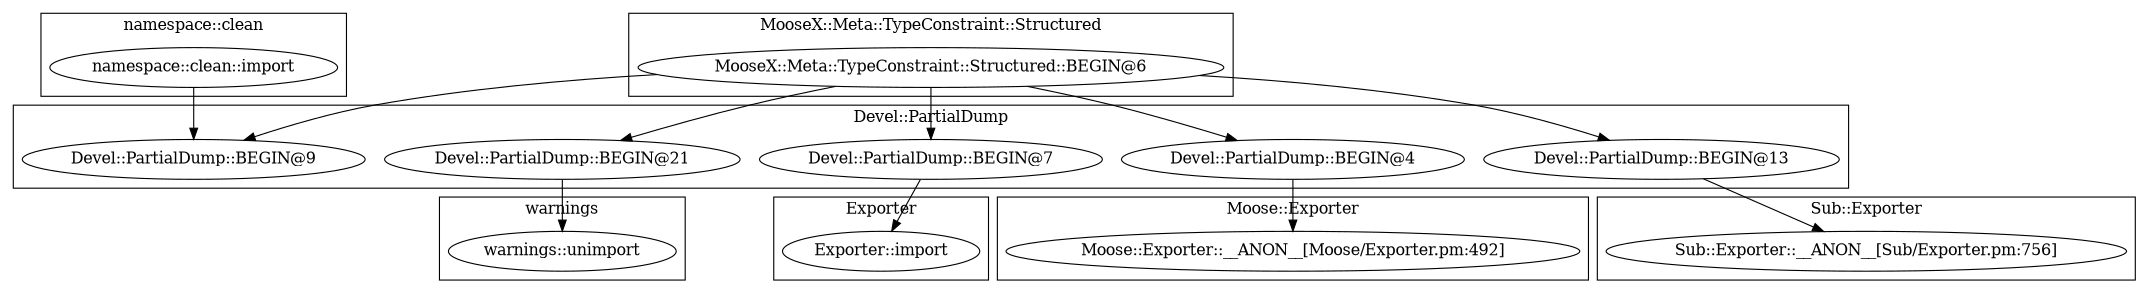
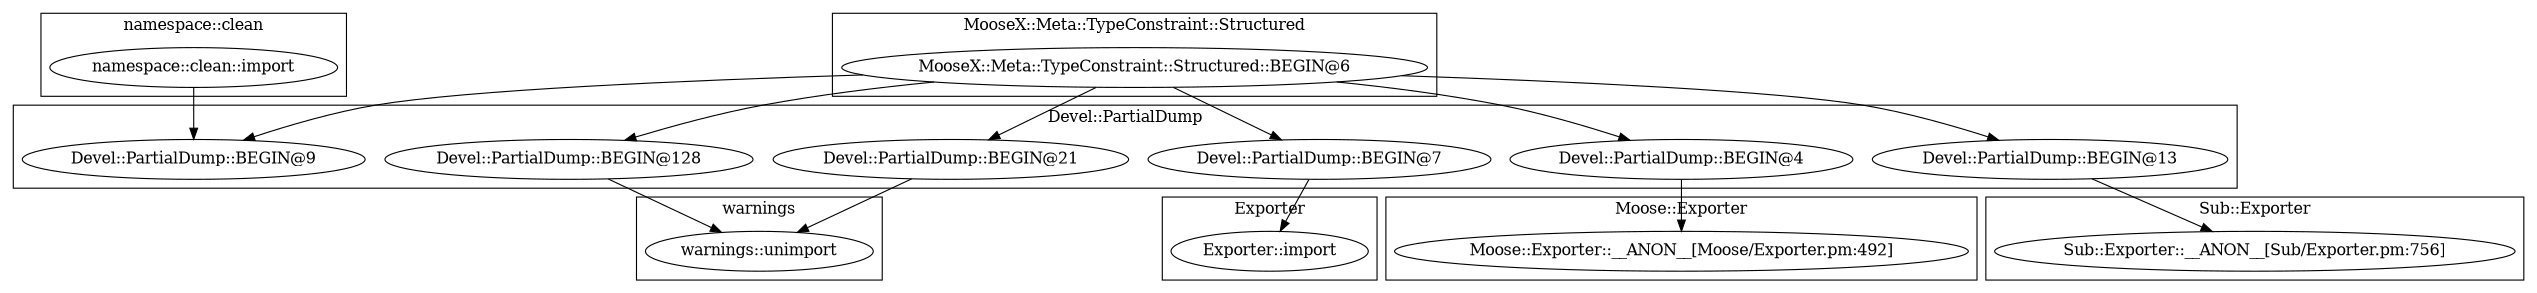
none -> (569, 159)
